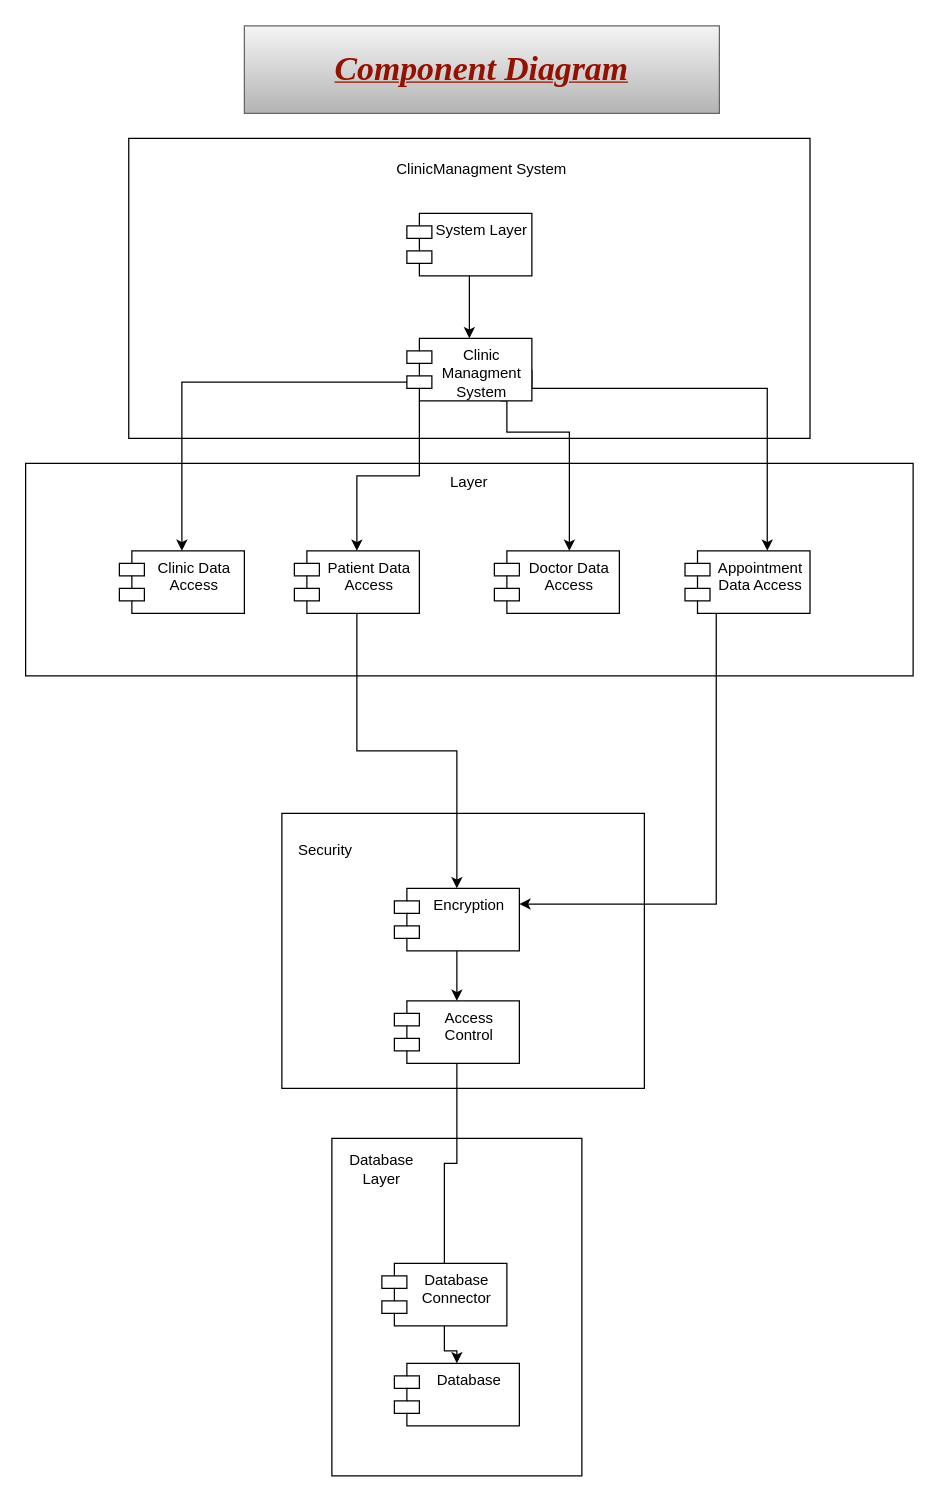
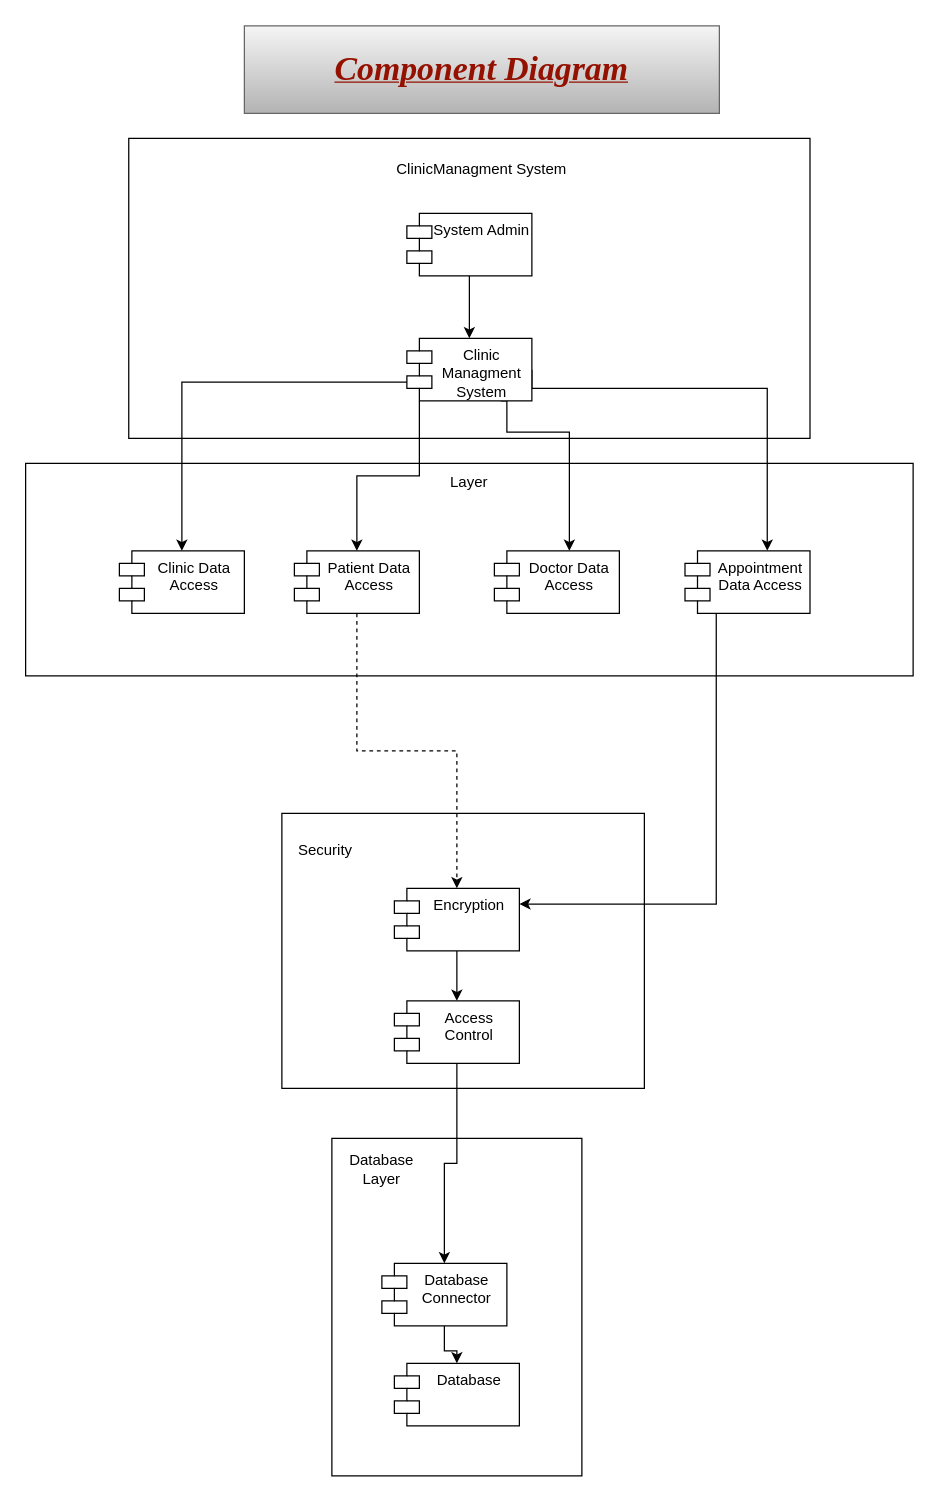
(482, 231) -> (482, 231)
(404, 751) -> (404, 751)
(444, 1257) -> (444, 1253)
